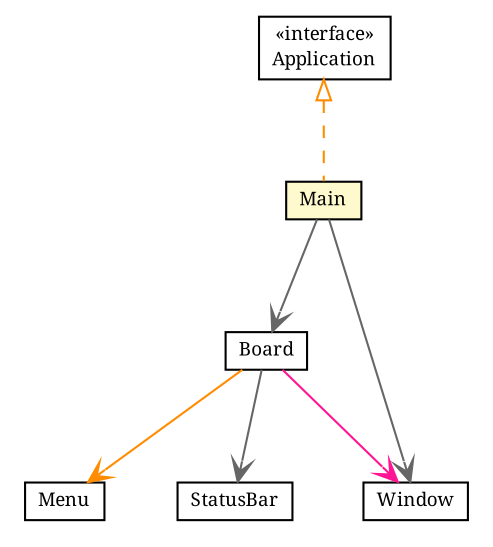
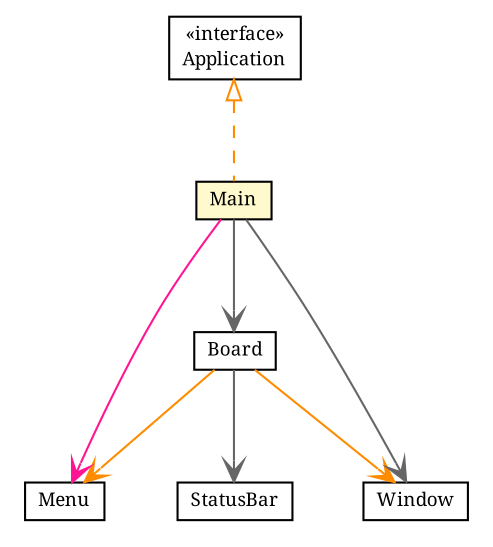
none -> (143, 337)
(332, 418) -> (316, 419)
